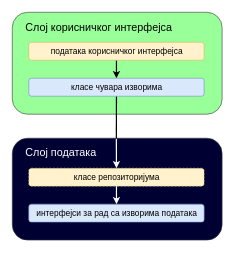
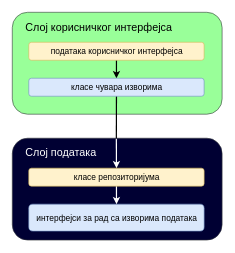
(117, 177) -> (117, 177)
(117, 213) -> (117, 218)
